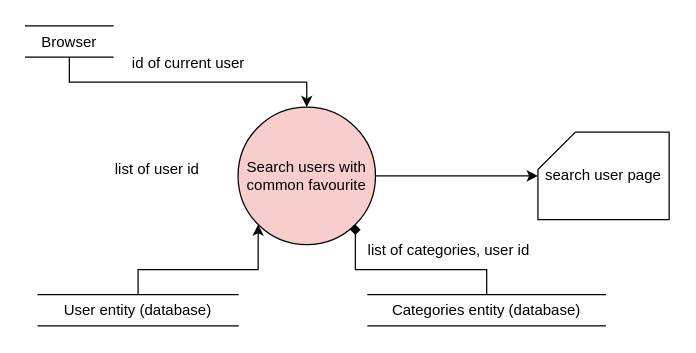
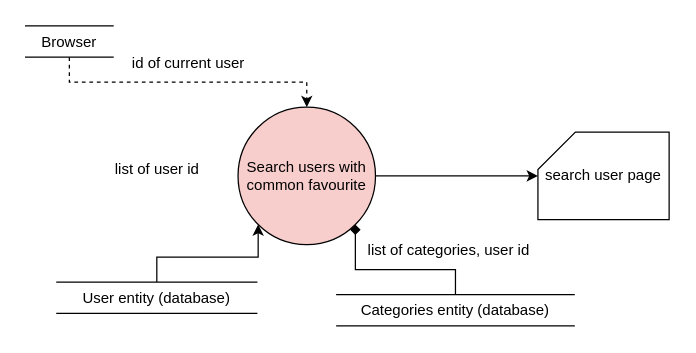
(185, 82) -> (185, 82)
(138, 310) -> (157, 298)
(487, 310) -> (456, 310)
